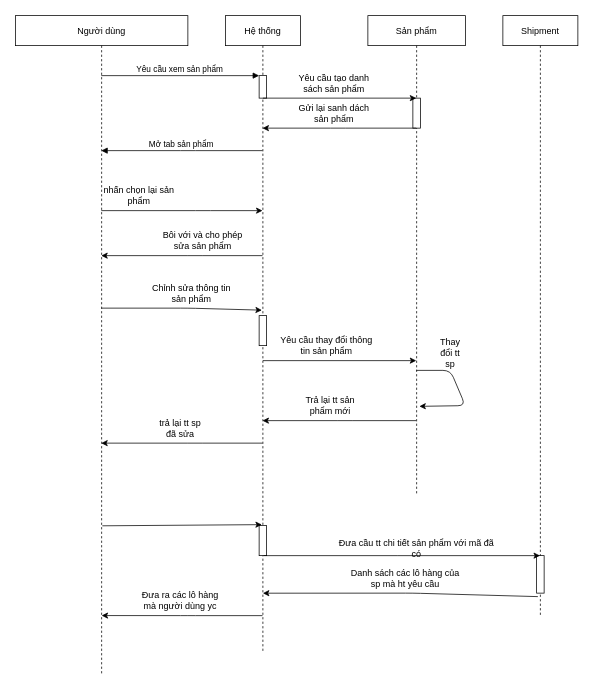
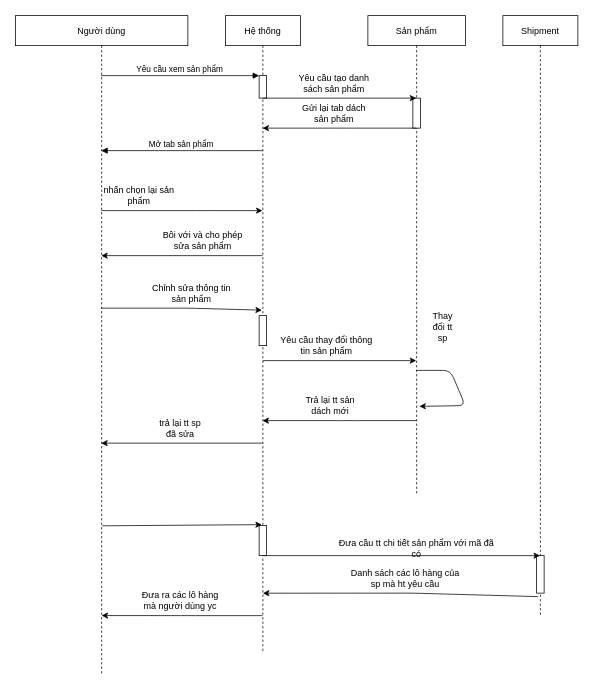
(334, 113) -> (334, 113)
(450, 353) -> (443, 327)
(330, 405) -> (330, 405)
